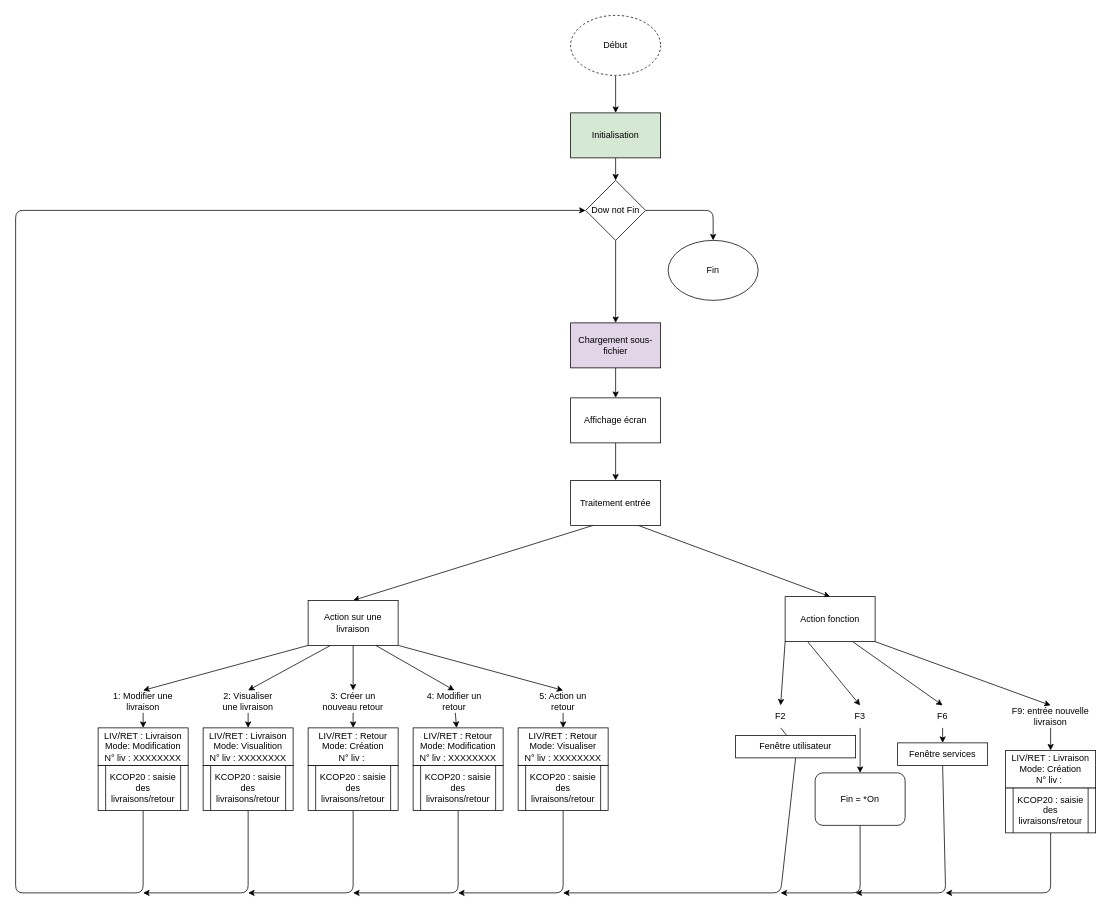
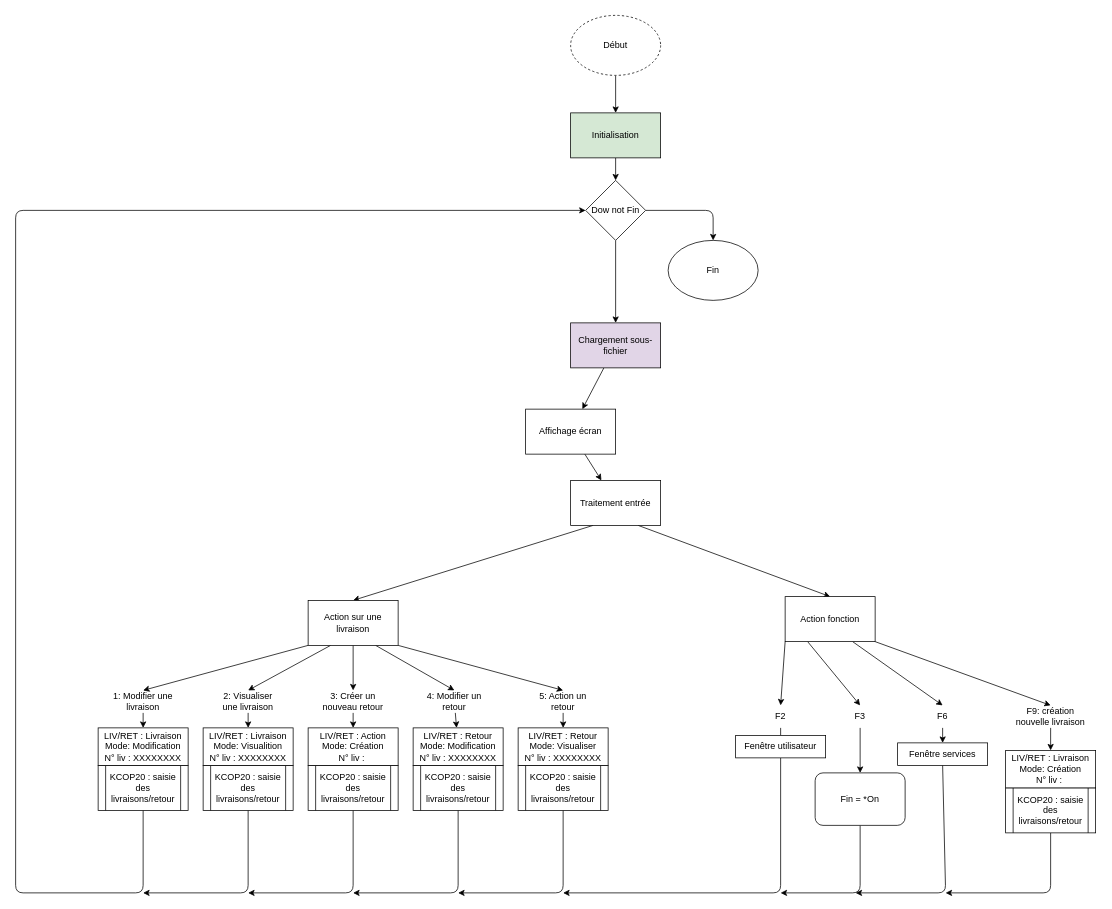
(615, 420) -> (570, 432)
(1050, 717) -> (1050, 717)
(353, 747) -> (353, 747)
(795, 747) -> (780, 747)
